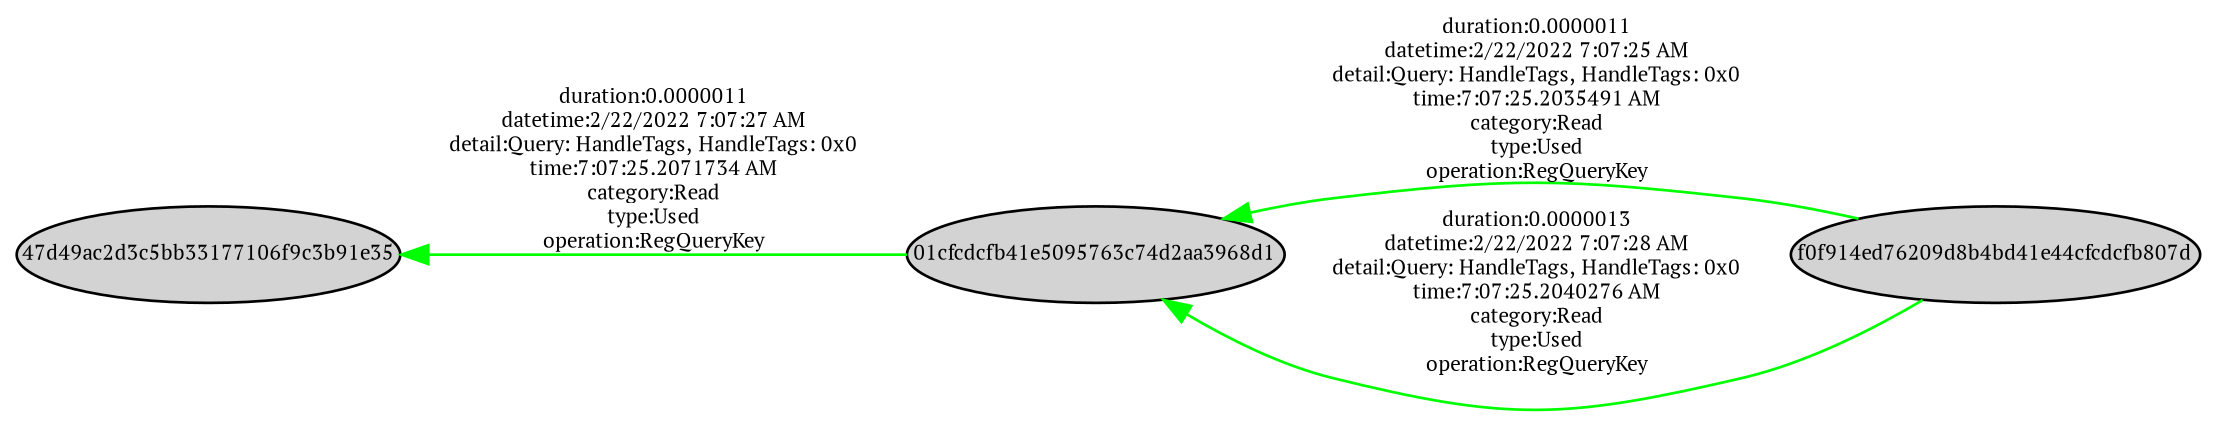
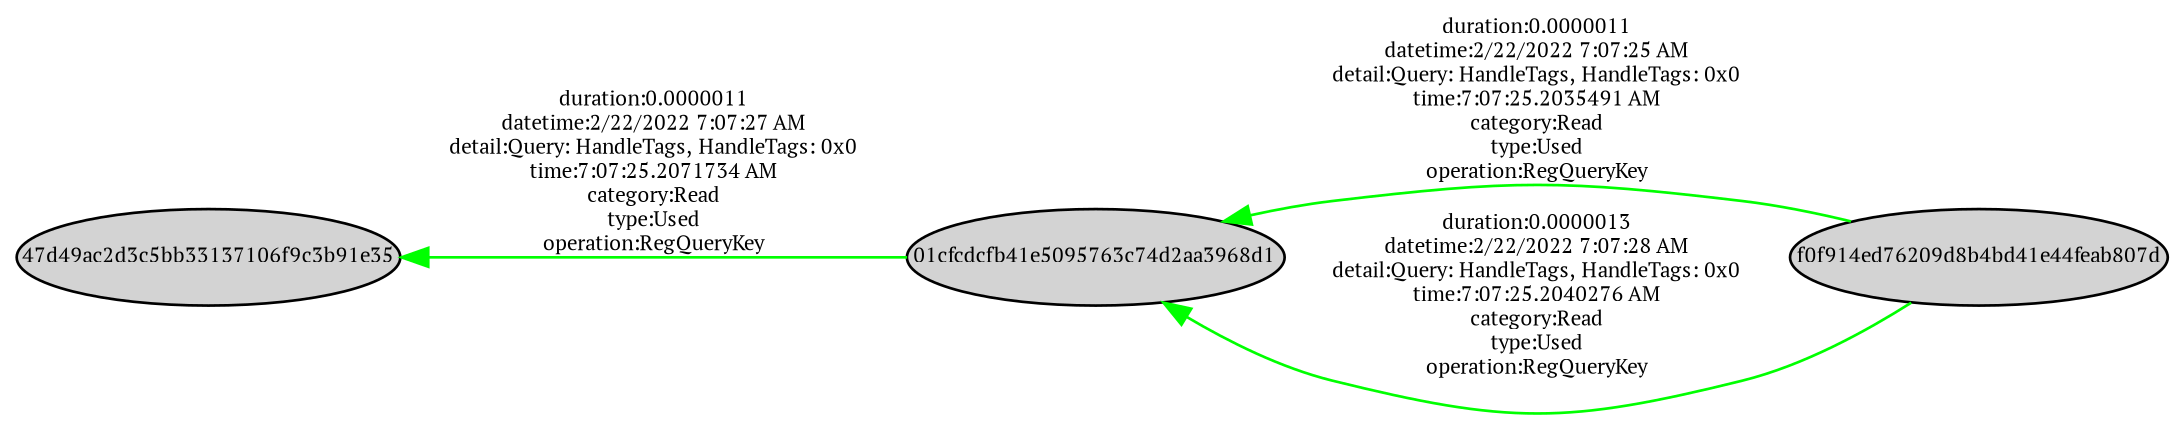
(208, 255) -> (208, 257)
(1996, 255) -> (1979, 257)
